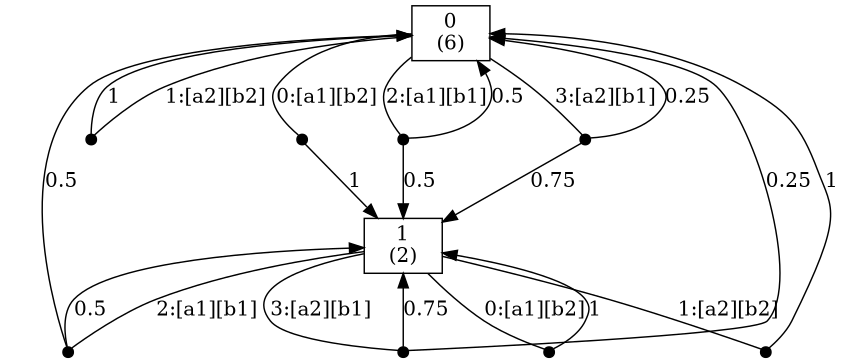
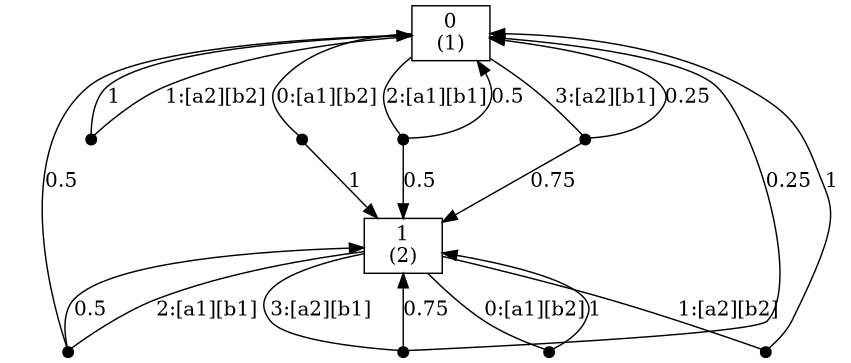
(451, 33) -> (451, 33)
